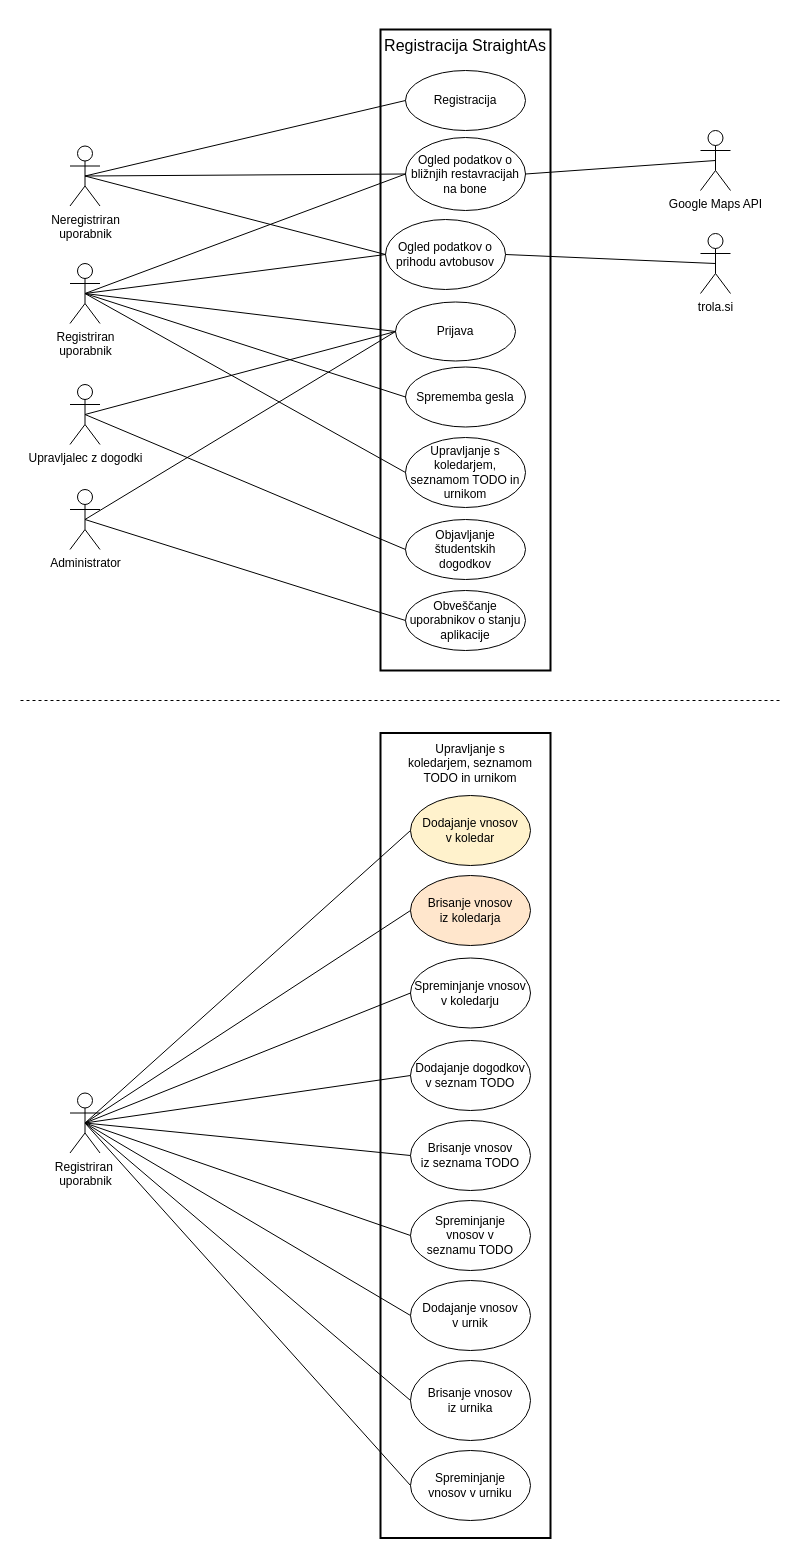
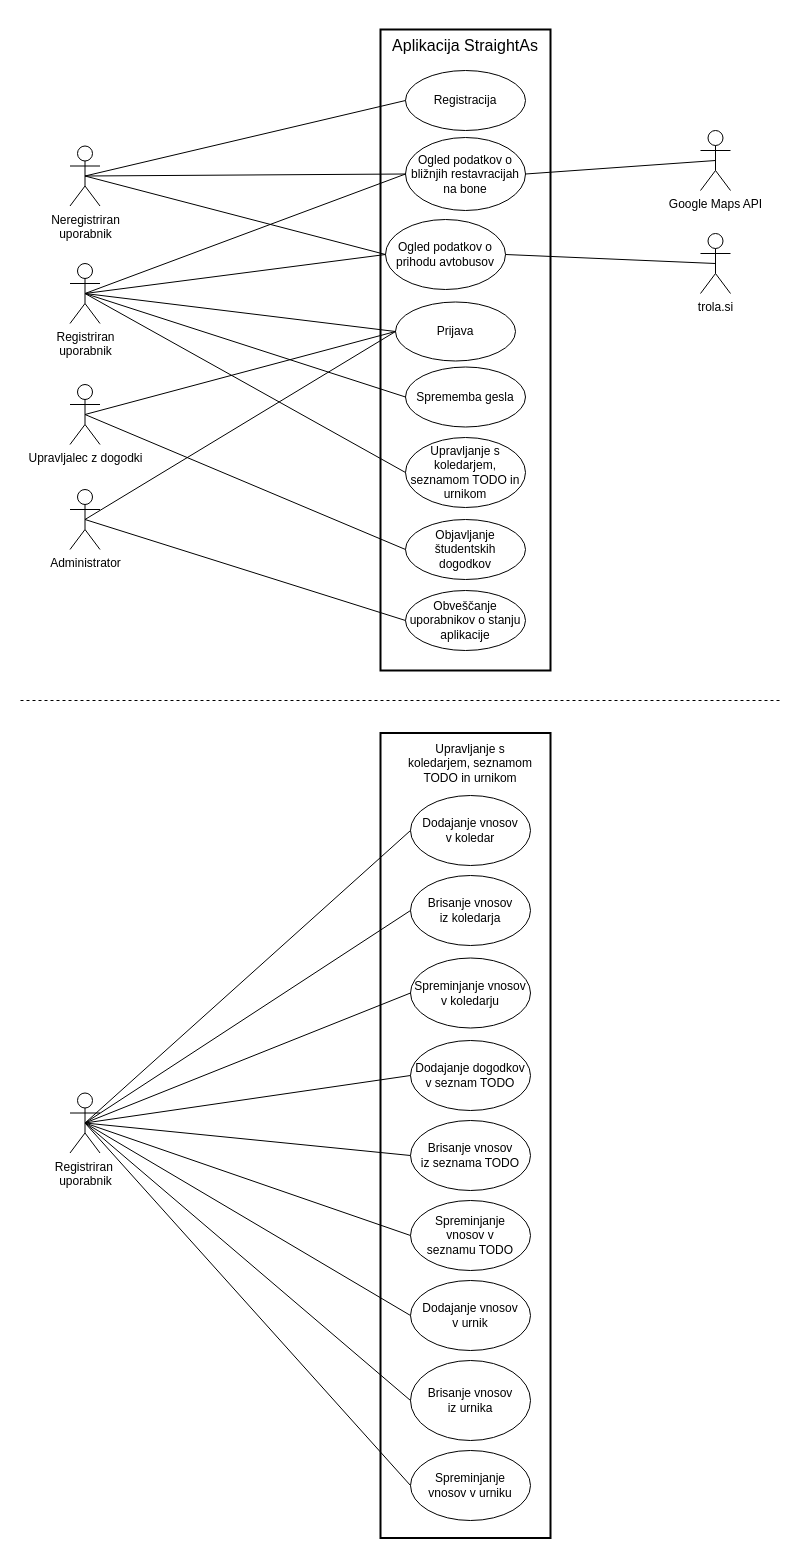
(466, 46) -> (466, 46)
(471, 831) -> (471, 831)
(471, 911) -> (471, 911)
